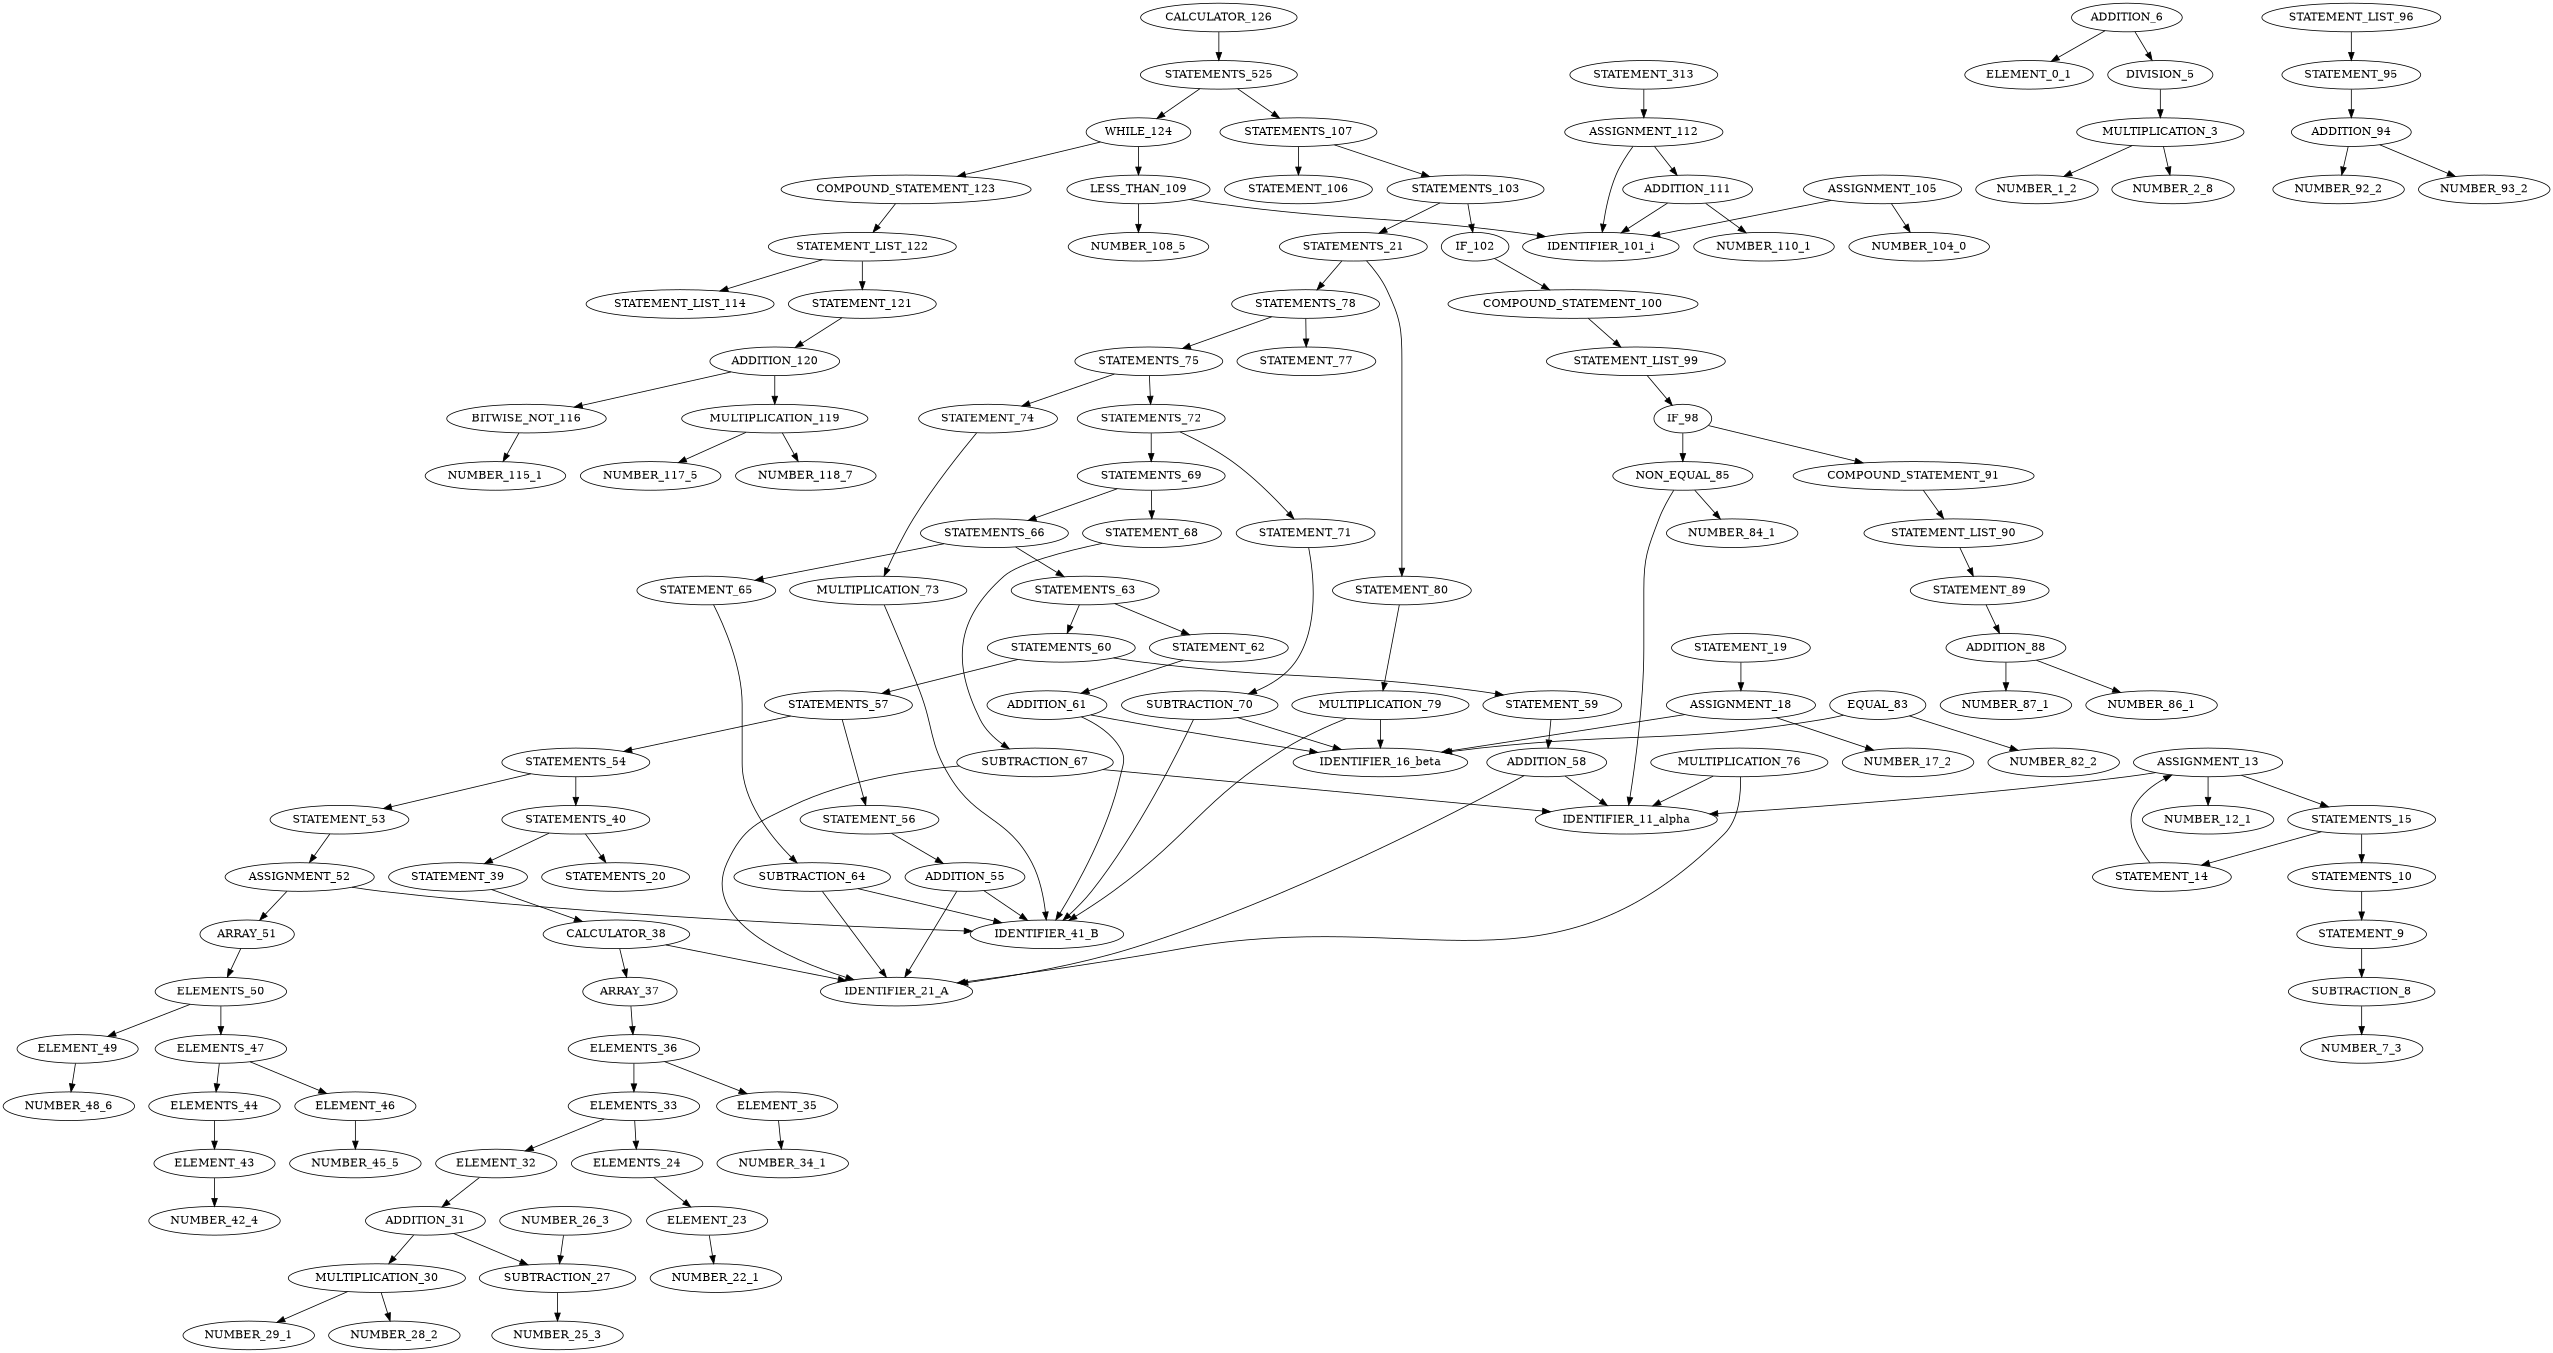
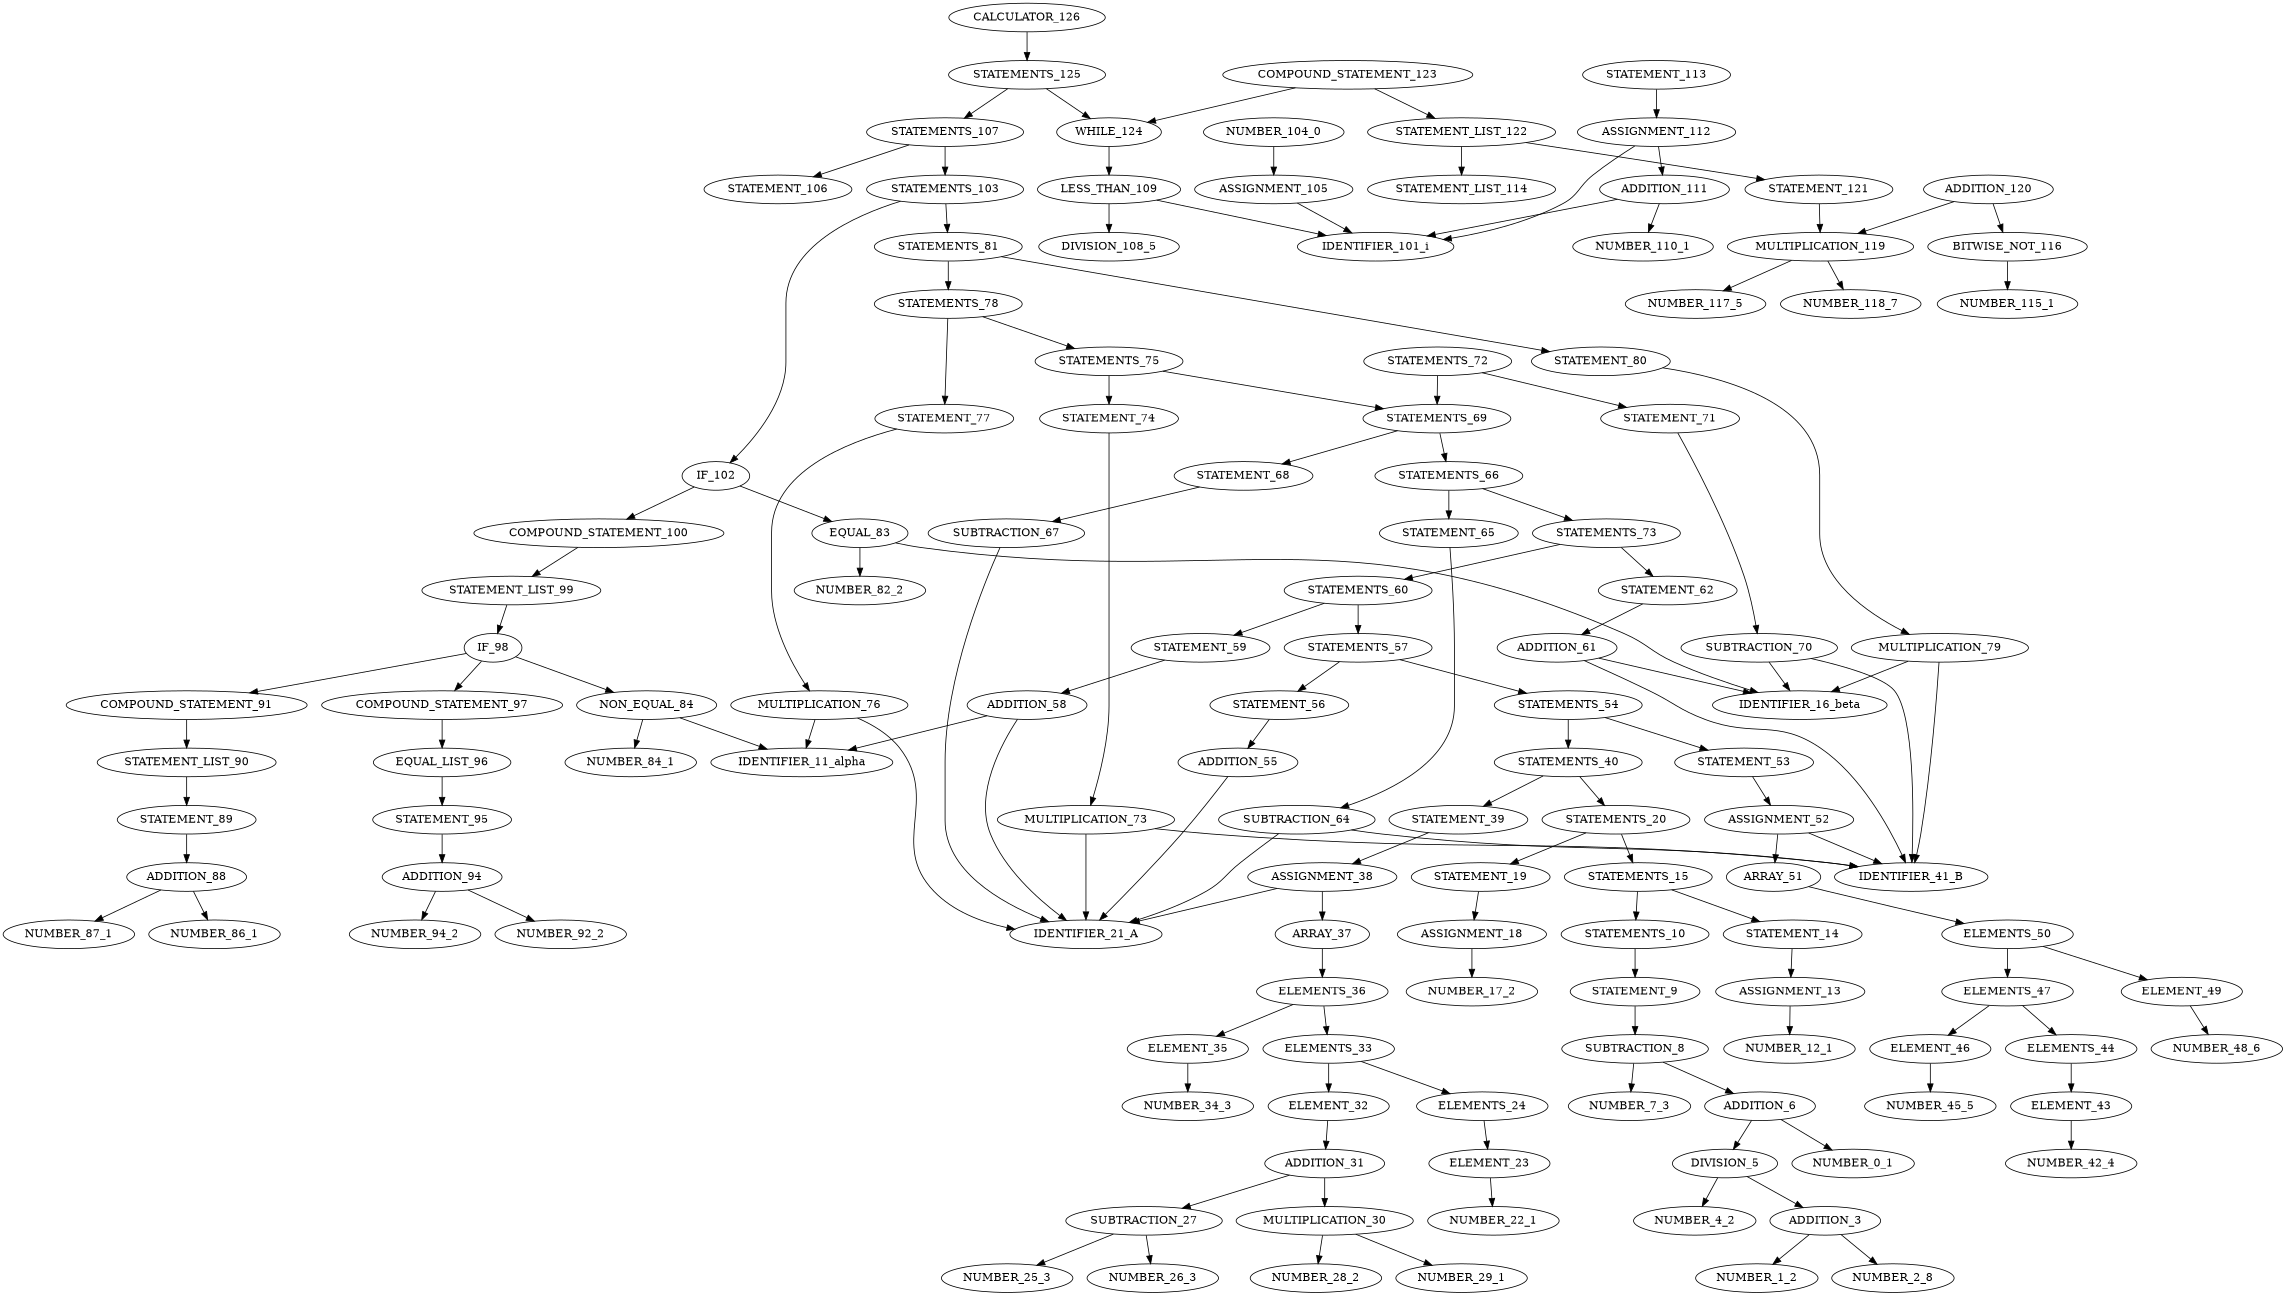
(2351, 18) -> (442, 762)
(1219, 75) -> (1027, 75)
(1644, 75) -> (1657, 75)
(2029, 75) -> (1853, 1164)
(2160, 132) -> (1825, 1221)
(1033, 158) -> (1225, 104)
(2484, 189) -> (415, 934)
(1899, 215) -> (1274, 157)
(1138, 247) -> (1109, 247)
(1353, 247) -> (948, 247)
(822, 331) -> (1820, 214)
(1150, 386) -> (1269, 389)
(1683, 476) -> (647, 705)
none -> (784, 503)
none -> (773, 525)
(1085, 591) -> (1606, 533)
none -> (442, 705)
(1567, 733) -> none
(1323, 790) -> none
(2281, 790) -> (1625, 843)
(1937, 797) -> none
none -> (1542, 851)
none -> (1086, 873)
(1002, 903) -> none
(616, 934) -> (1322, 877)
none -> (1695, 1076)
(783, 1164) -> (1188, 1106)
none -> (1695, 1221)
(562, 1246) -> (1148, 1246)
